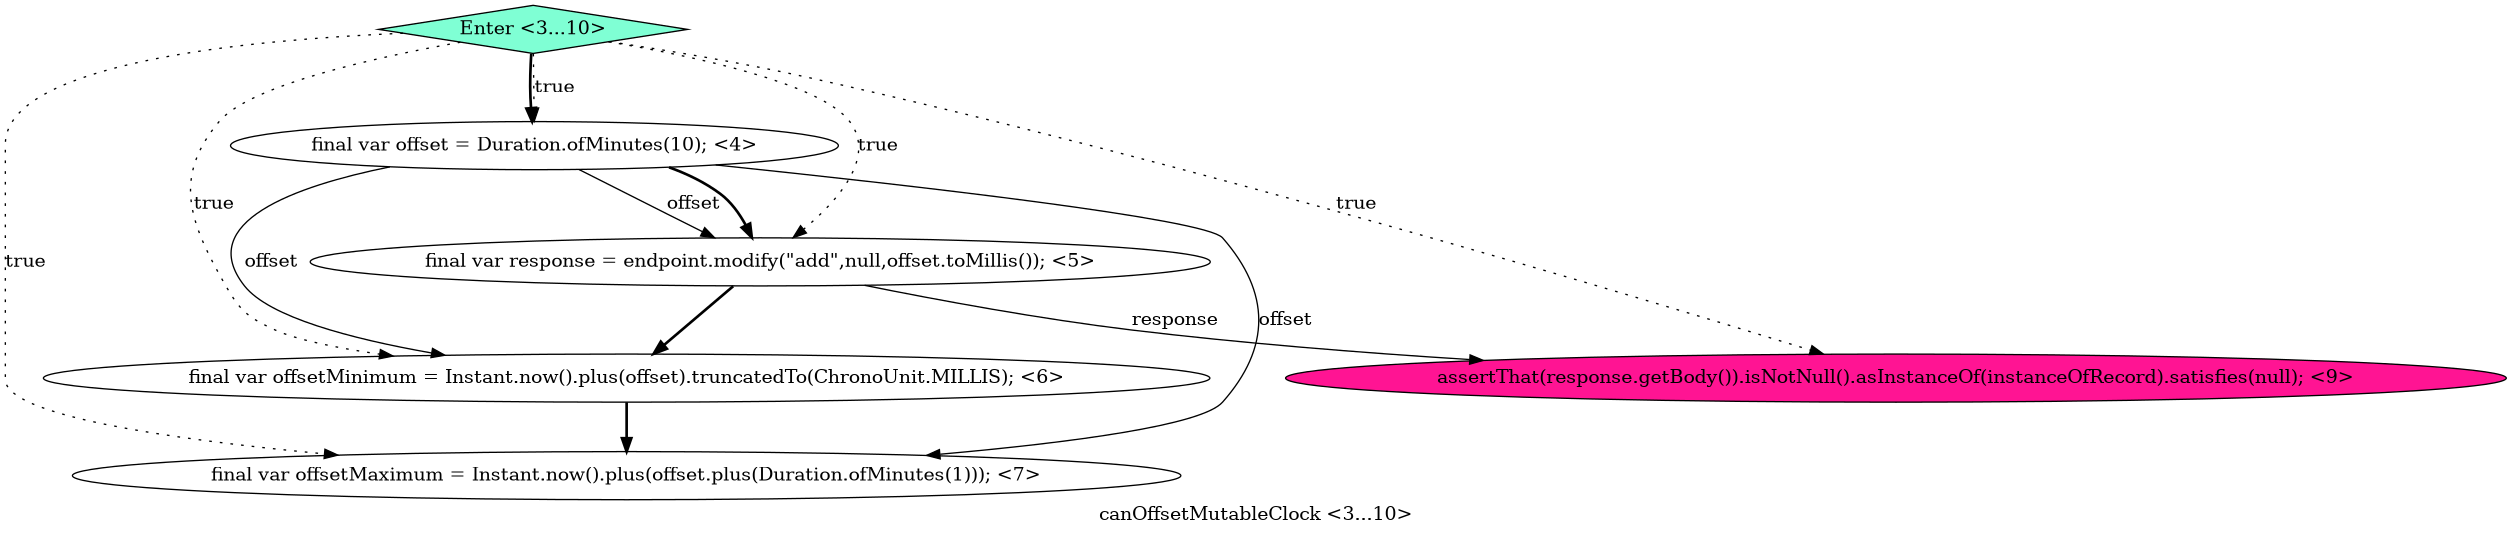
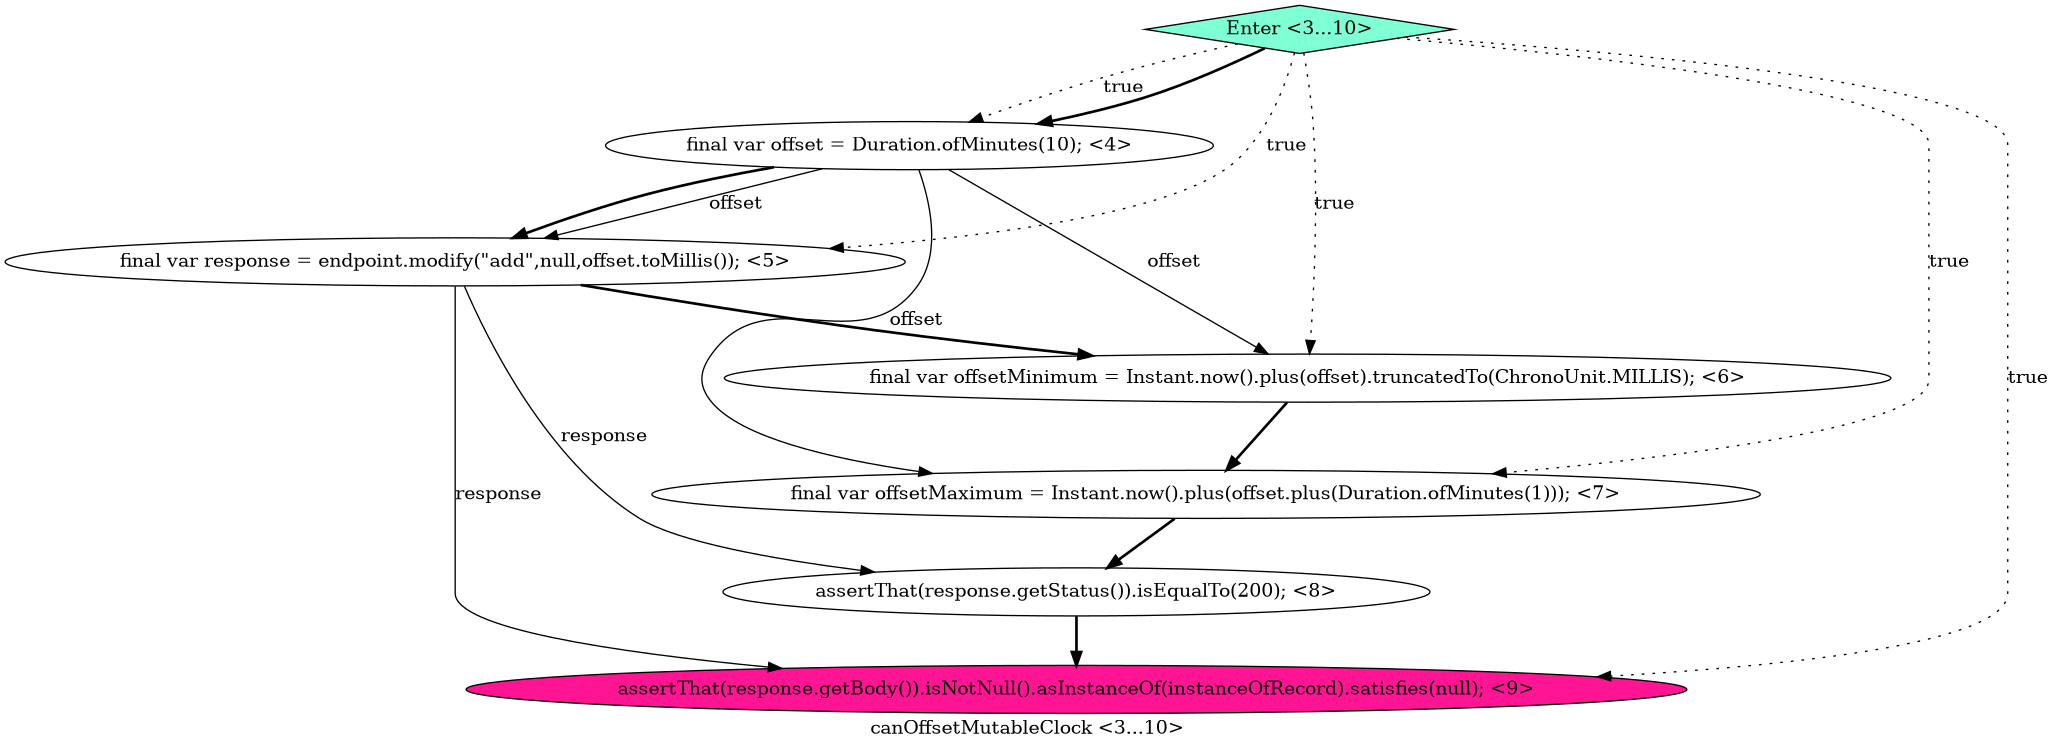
none -> (1076, 592)
